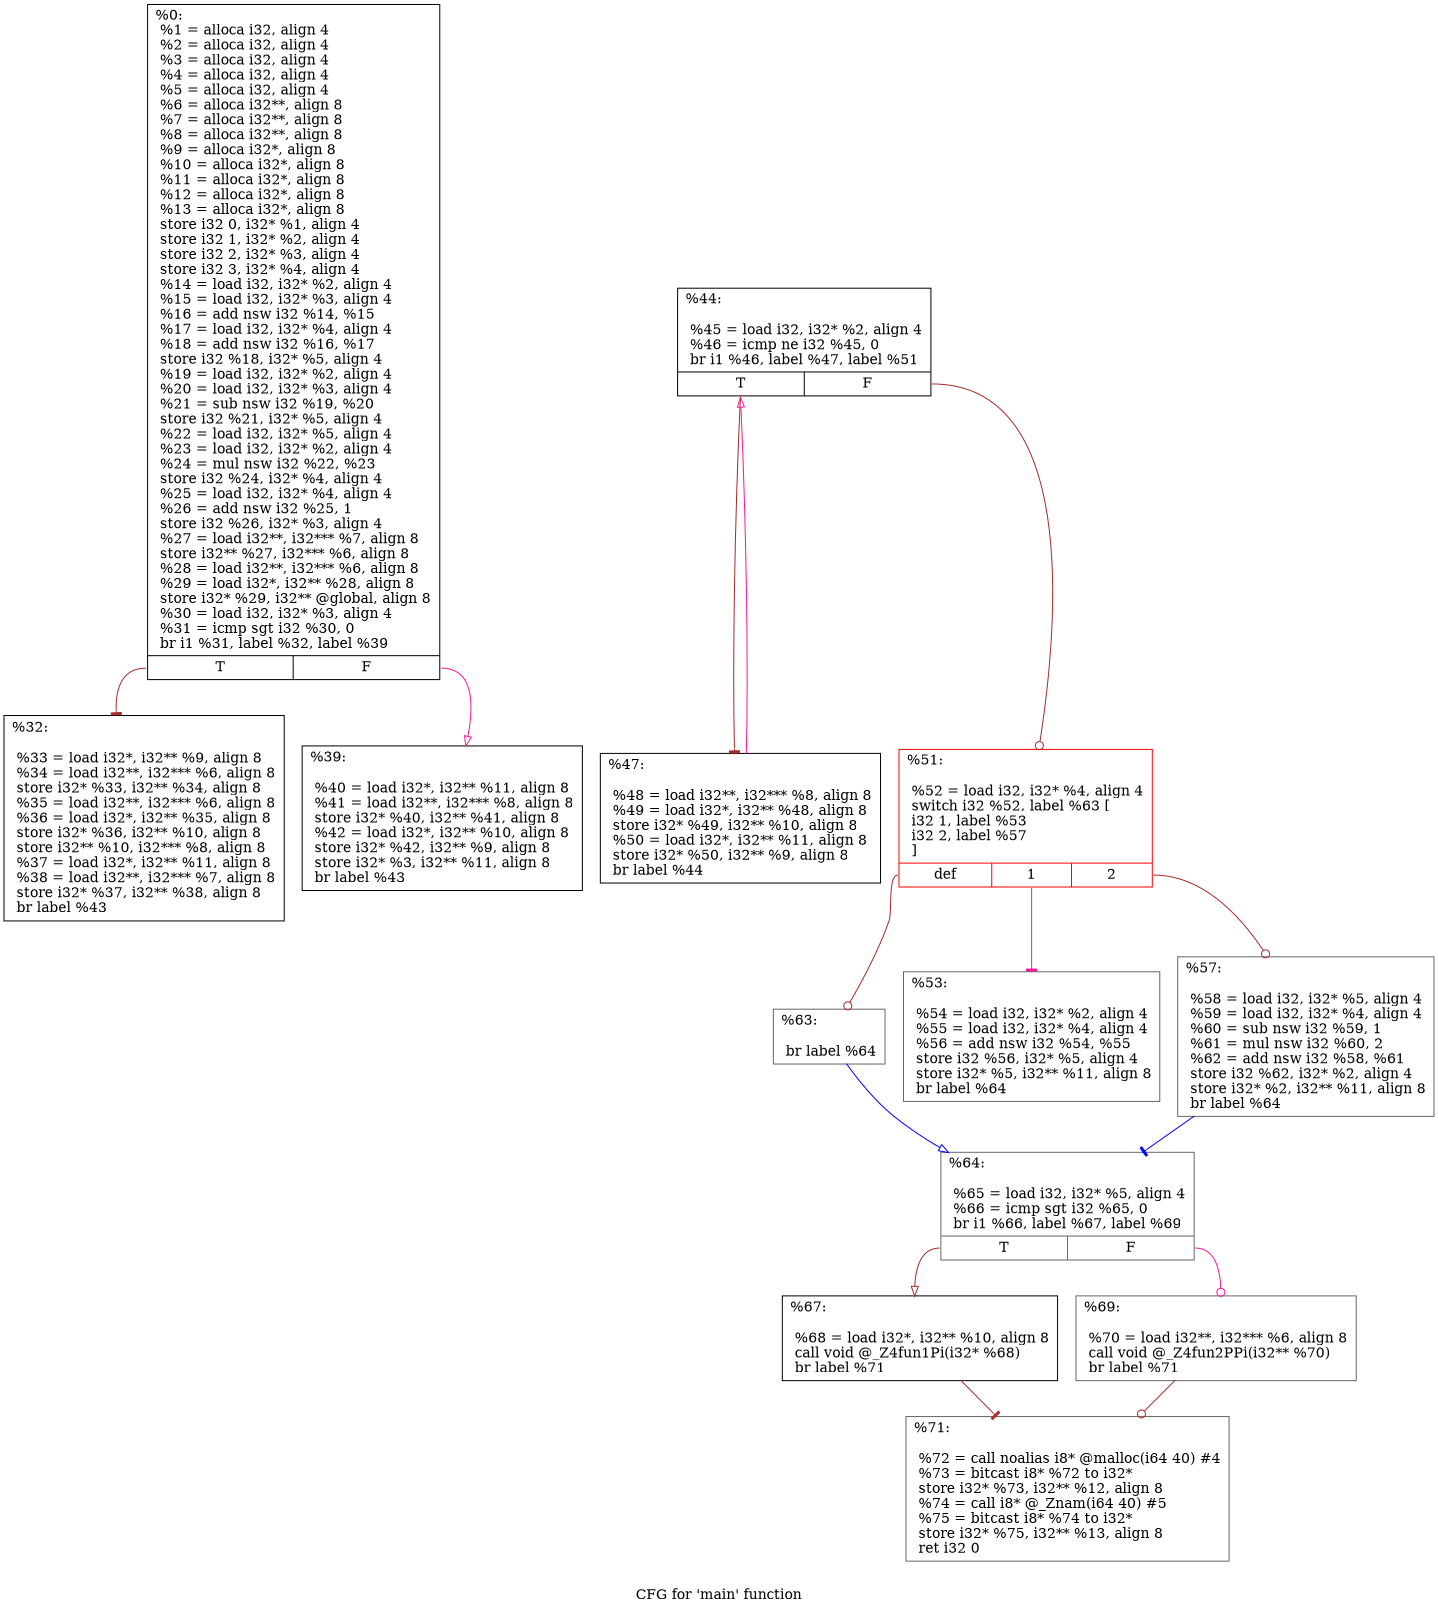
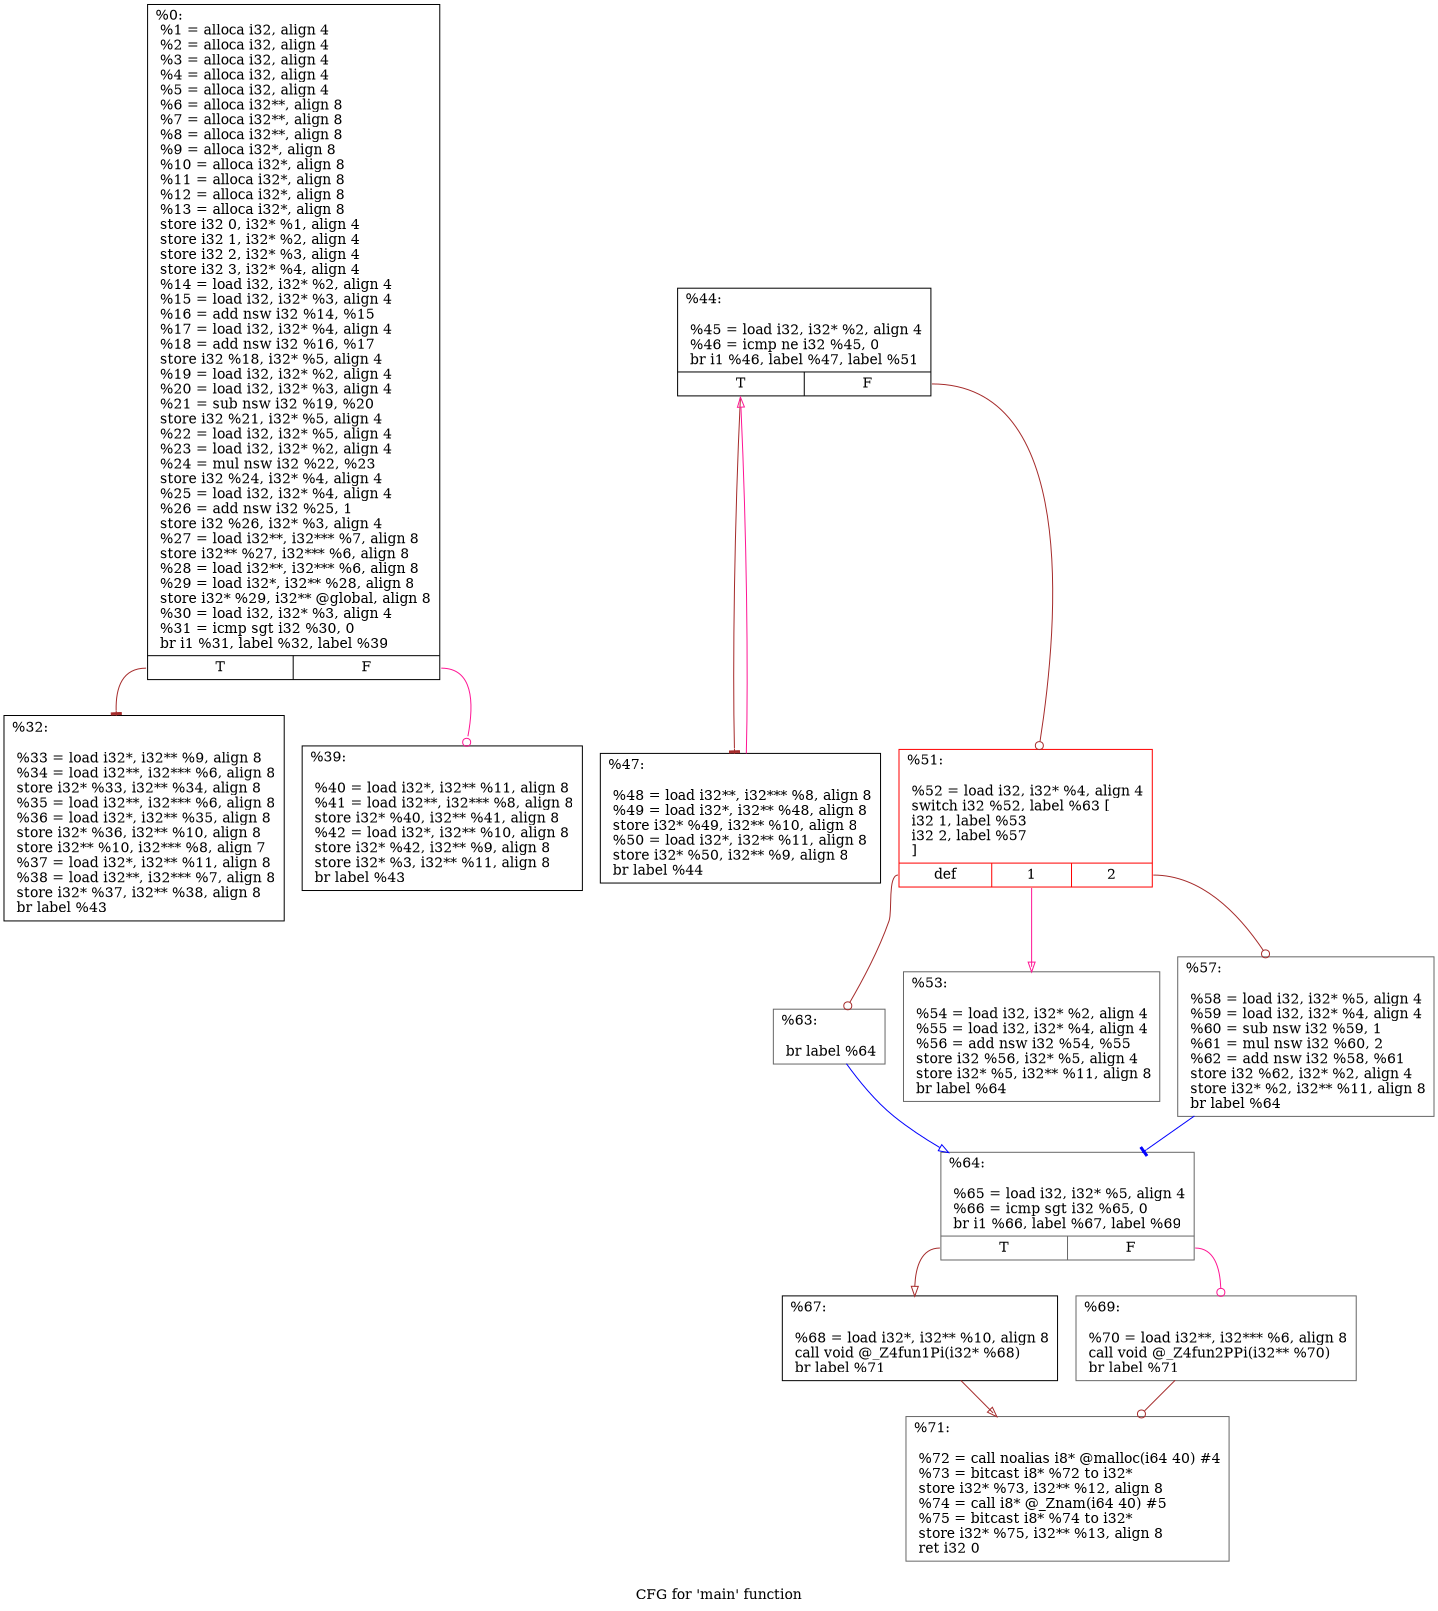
(470, 694) -> (470, 694)
(139, 848) -> (139, 848)
(1032, 927) -> (1032, 927)
(977, 1397) -> (977, 1397)
